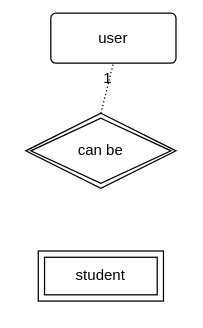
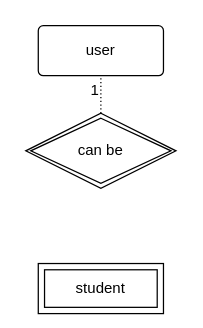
(113, 38) -> (101, 51)
(101, 276) -> (101, 288)
